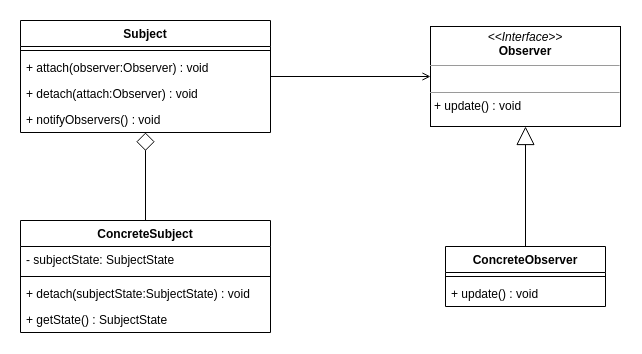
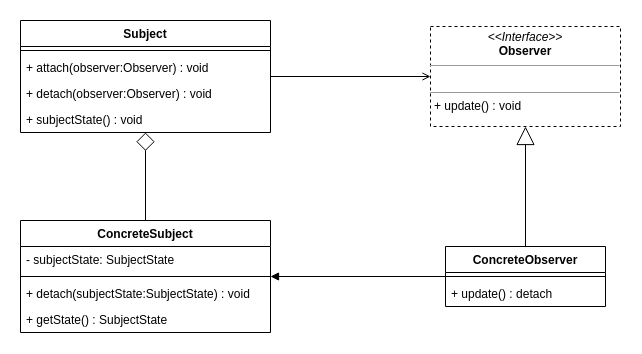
(526, 77) -> (526, 77)
(124, 94) -> (131, 94)
(104, 120) -> (95, 120)
none -> (361, 277)
(500, 294) -> (509, 294)
